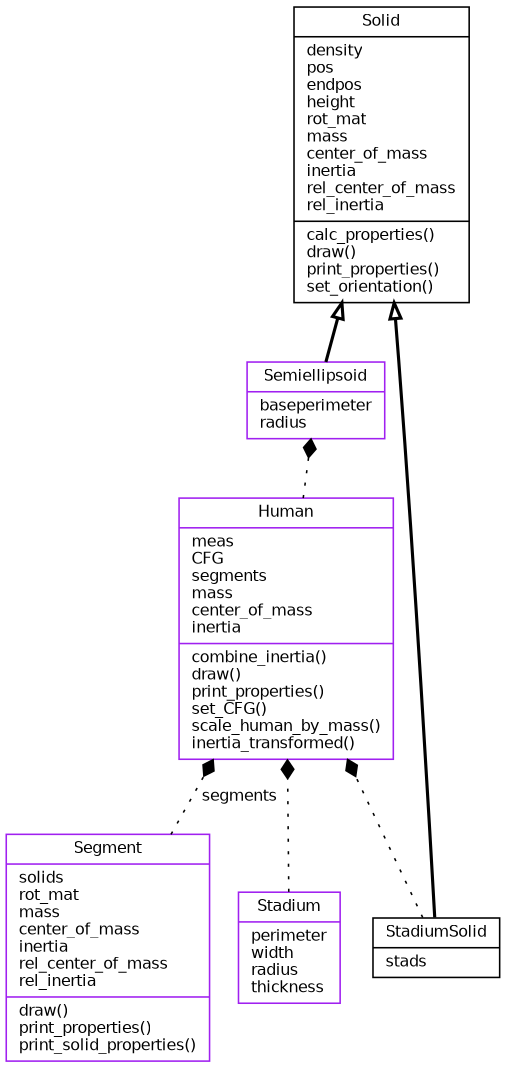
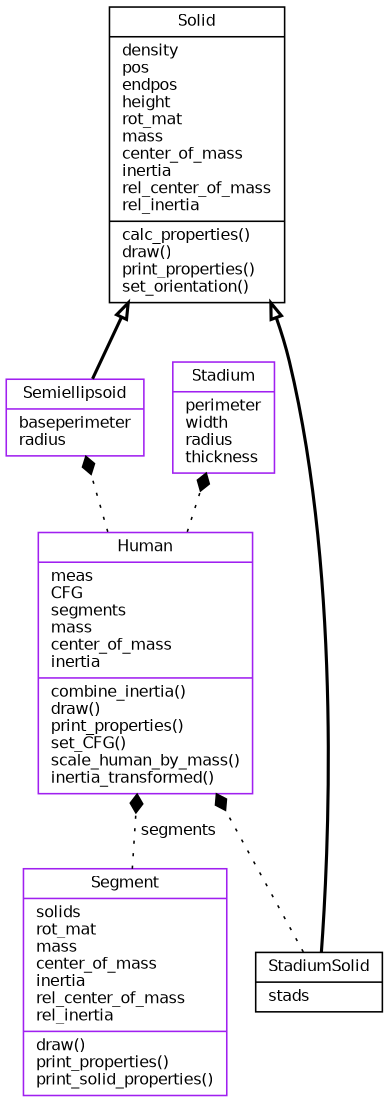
(288, 835) -> (194, 512)
